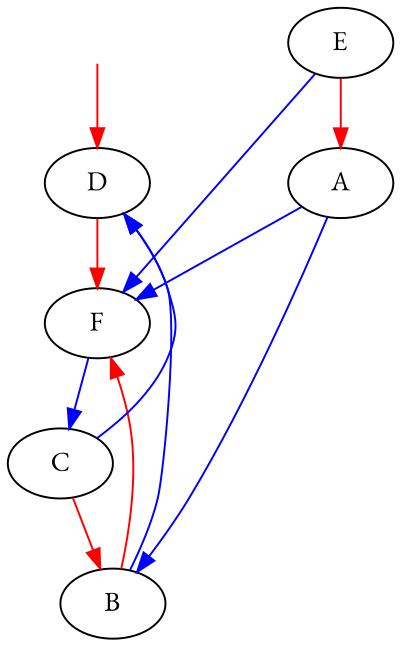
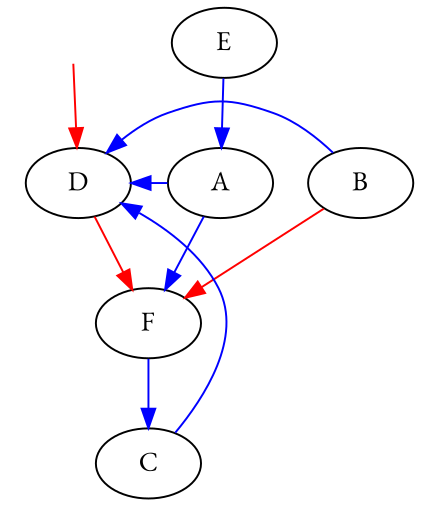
(341, 103) -> (222, 113)
(226, 175) -> none
(247, 392) -> (159, 183)
(83, 524) -> none
